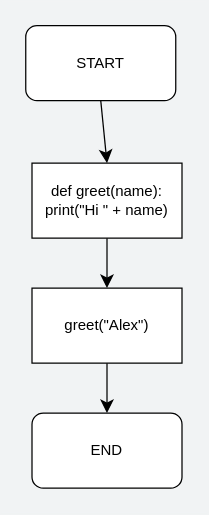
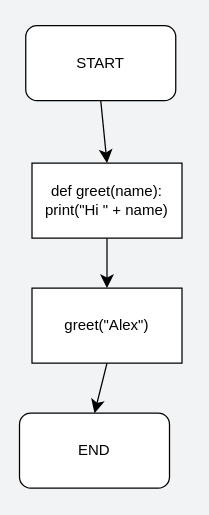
(107, 451) -> (94, 451)
